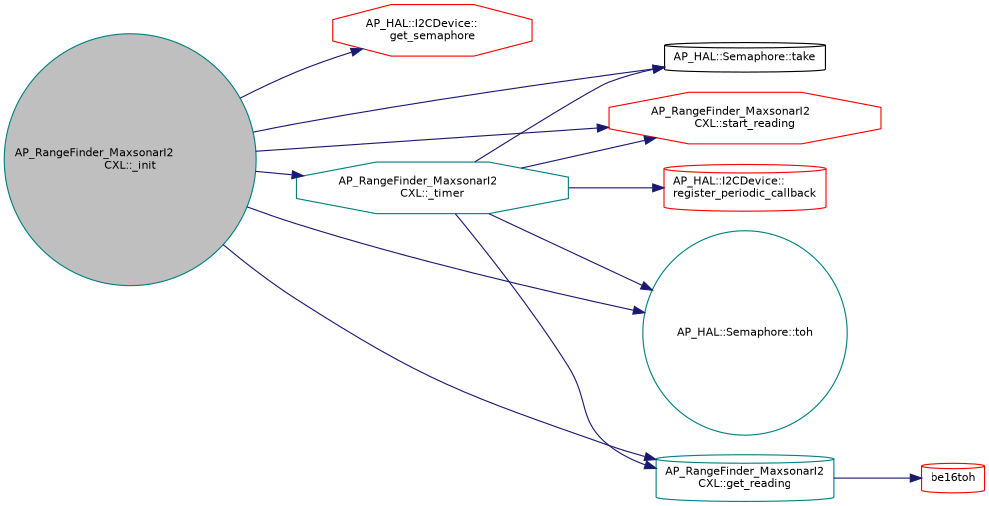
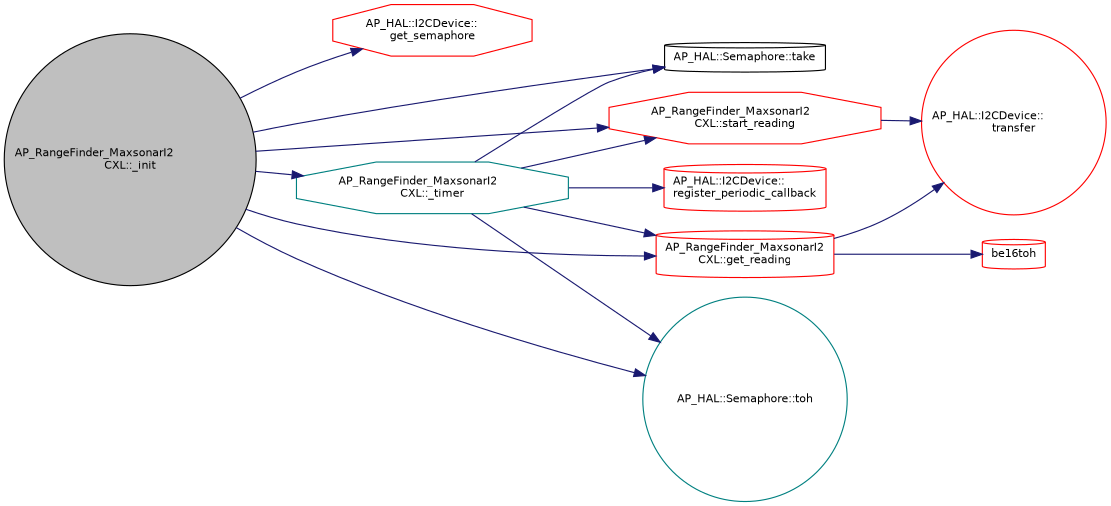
none -> (1014, 123)
(130, 160) -> (130, 160)
(745, 478) -> (745, 254)
